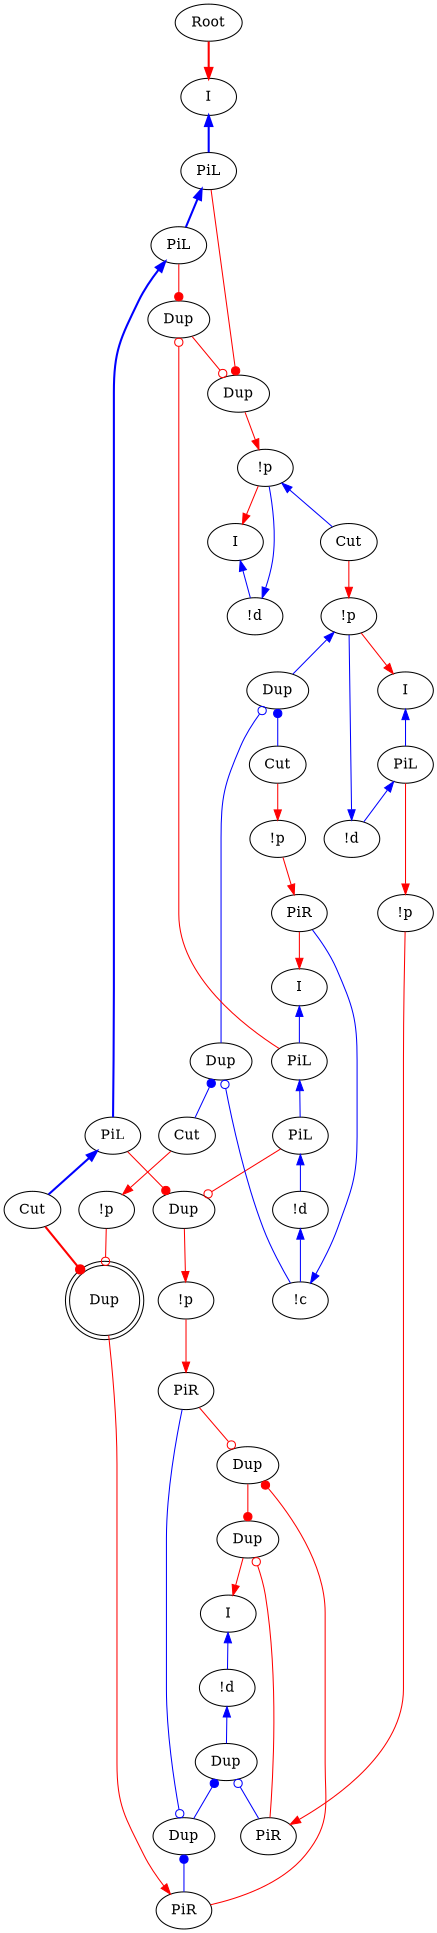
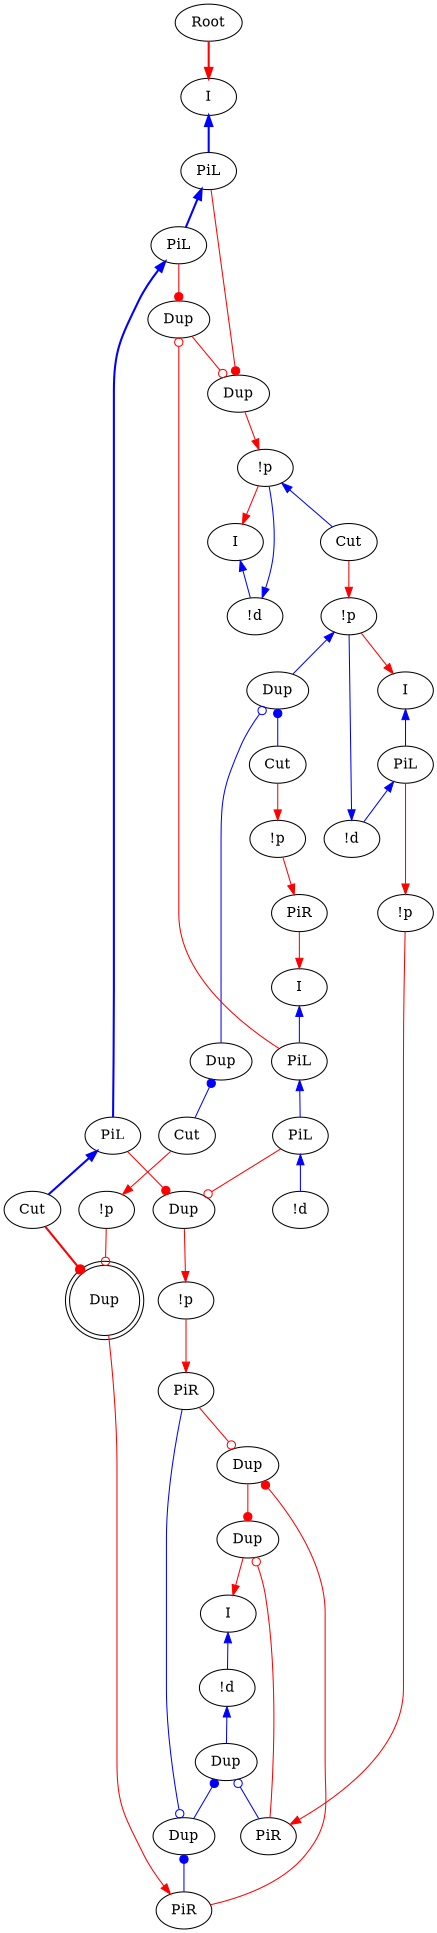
(300, 1300) -> none
